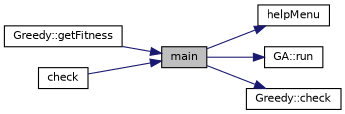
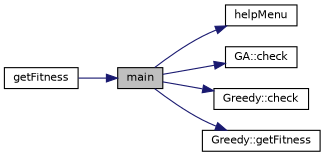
(137, 49) -> (184, 109)
(294, 57) -> (261, 57)
(63, 78) -> (41, 78)
